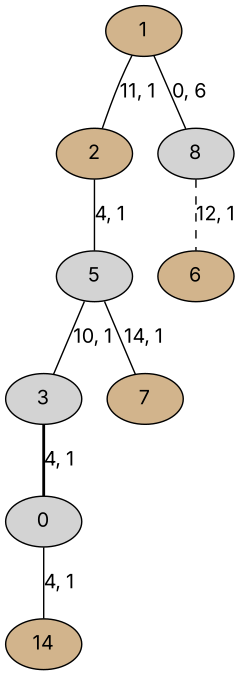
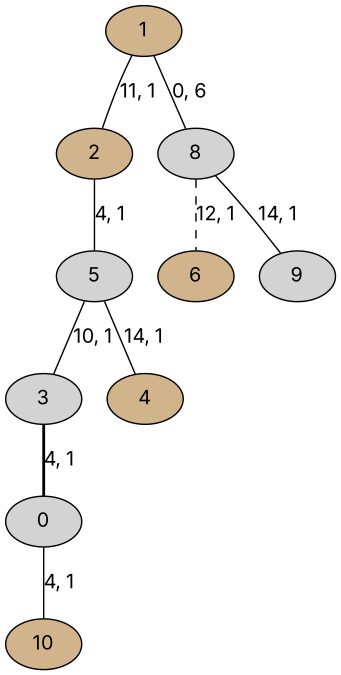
none -> (297, 276)
(145, 399) -> (145, 399)
(44, 644) -> (44, 644)
